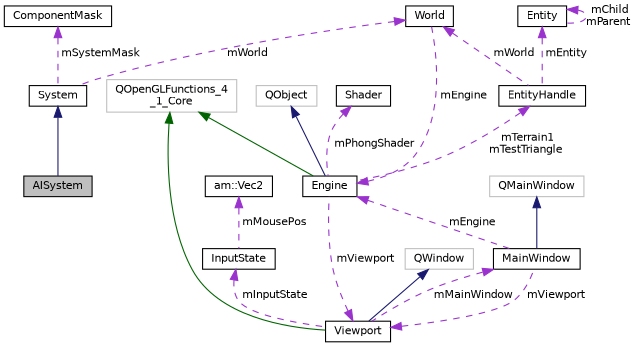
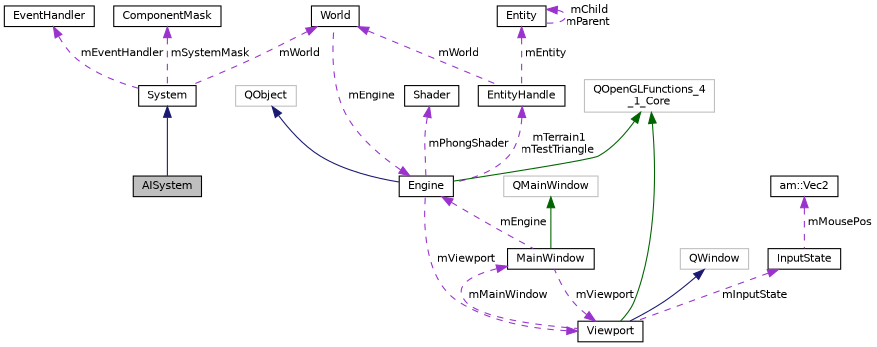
none -> (49, 16)
(537, 228) -> (551, 228)
